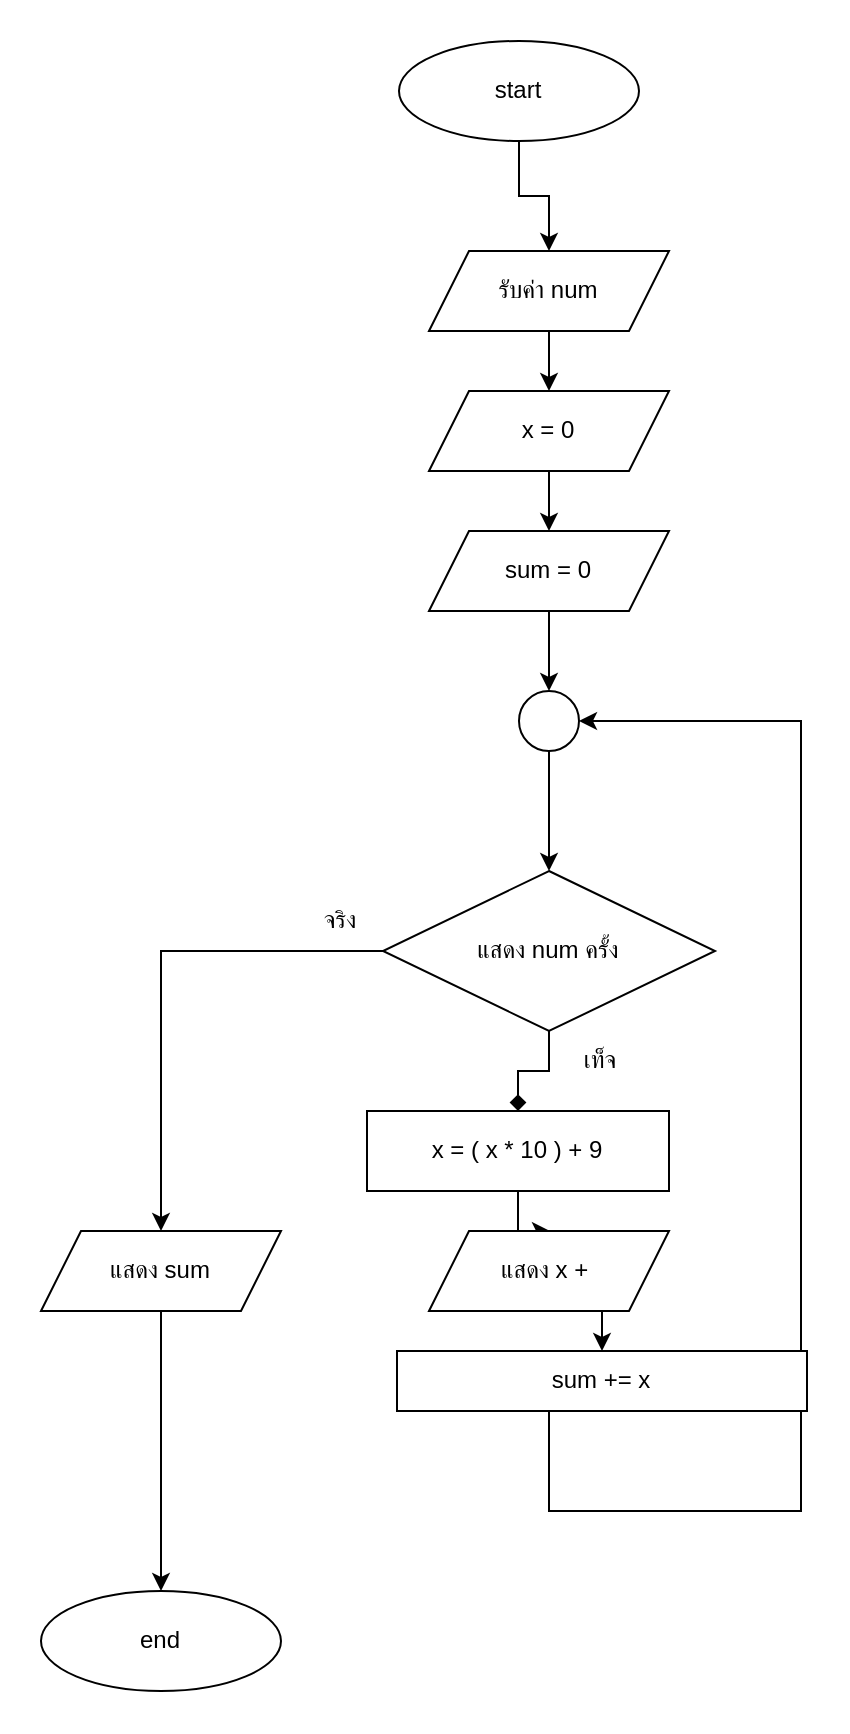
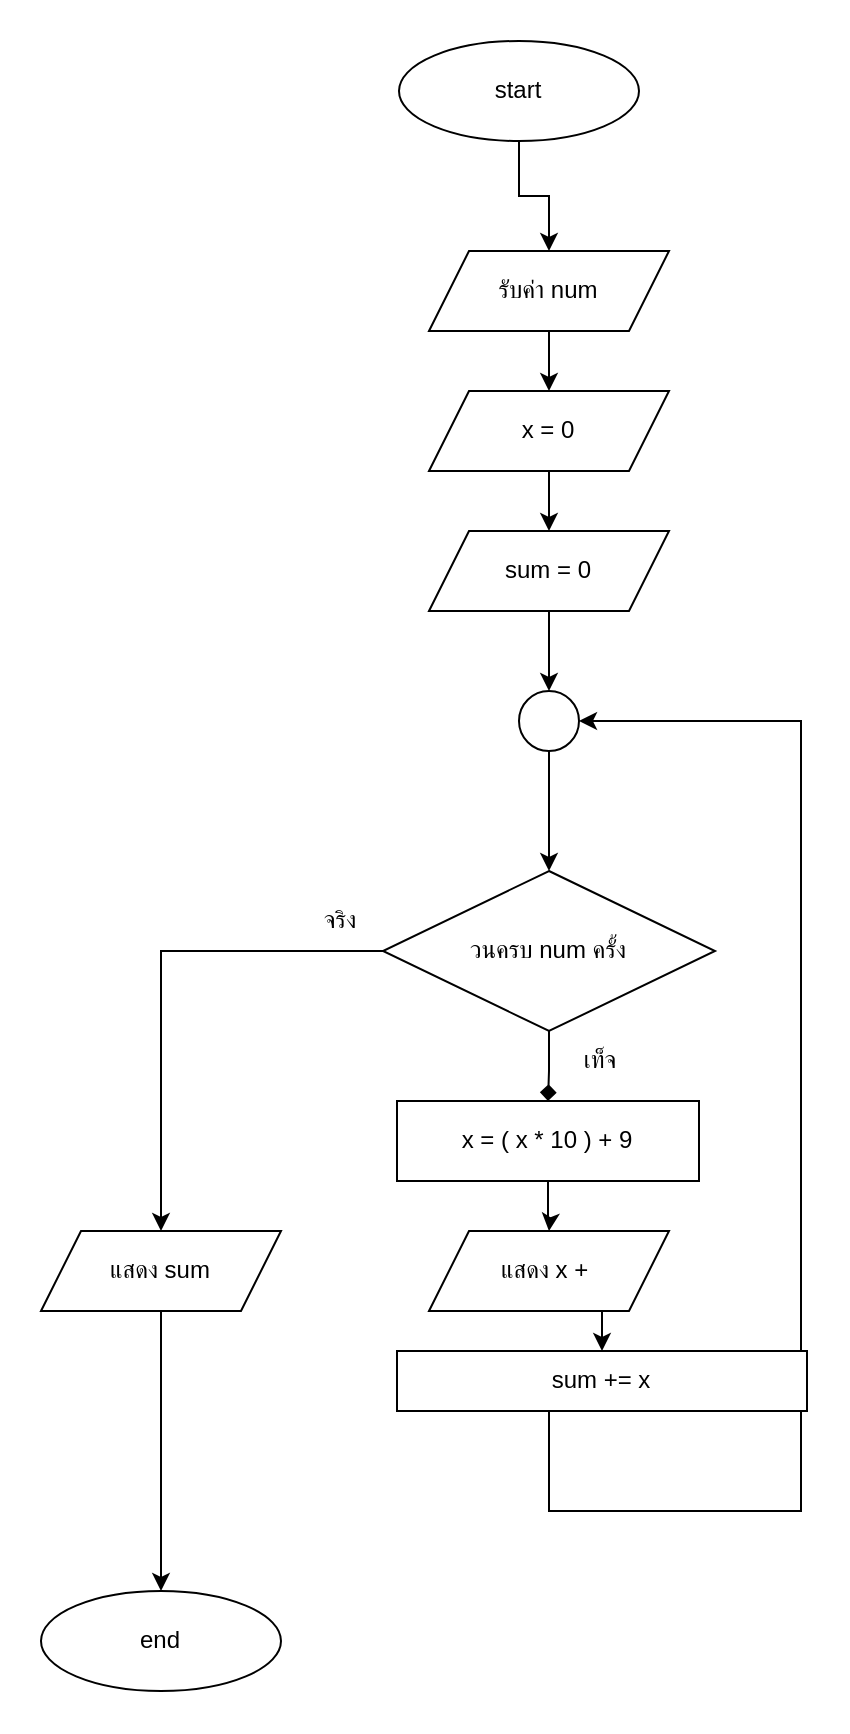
(549, 951) -> (549, 951)
(518, 1151) -> (548, 1141)
